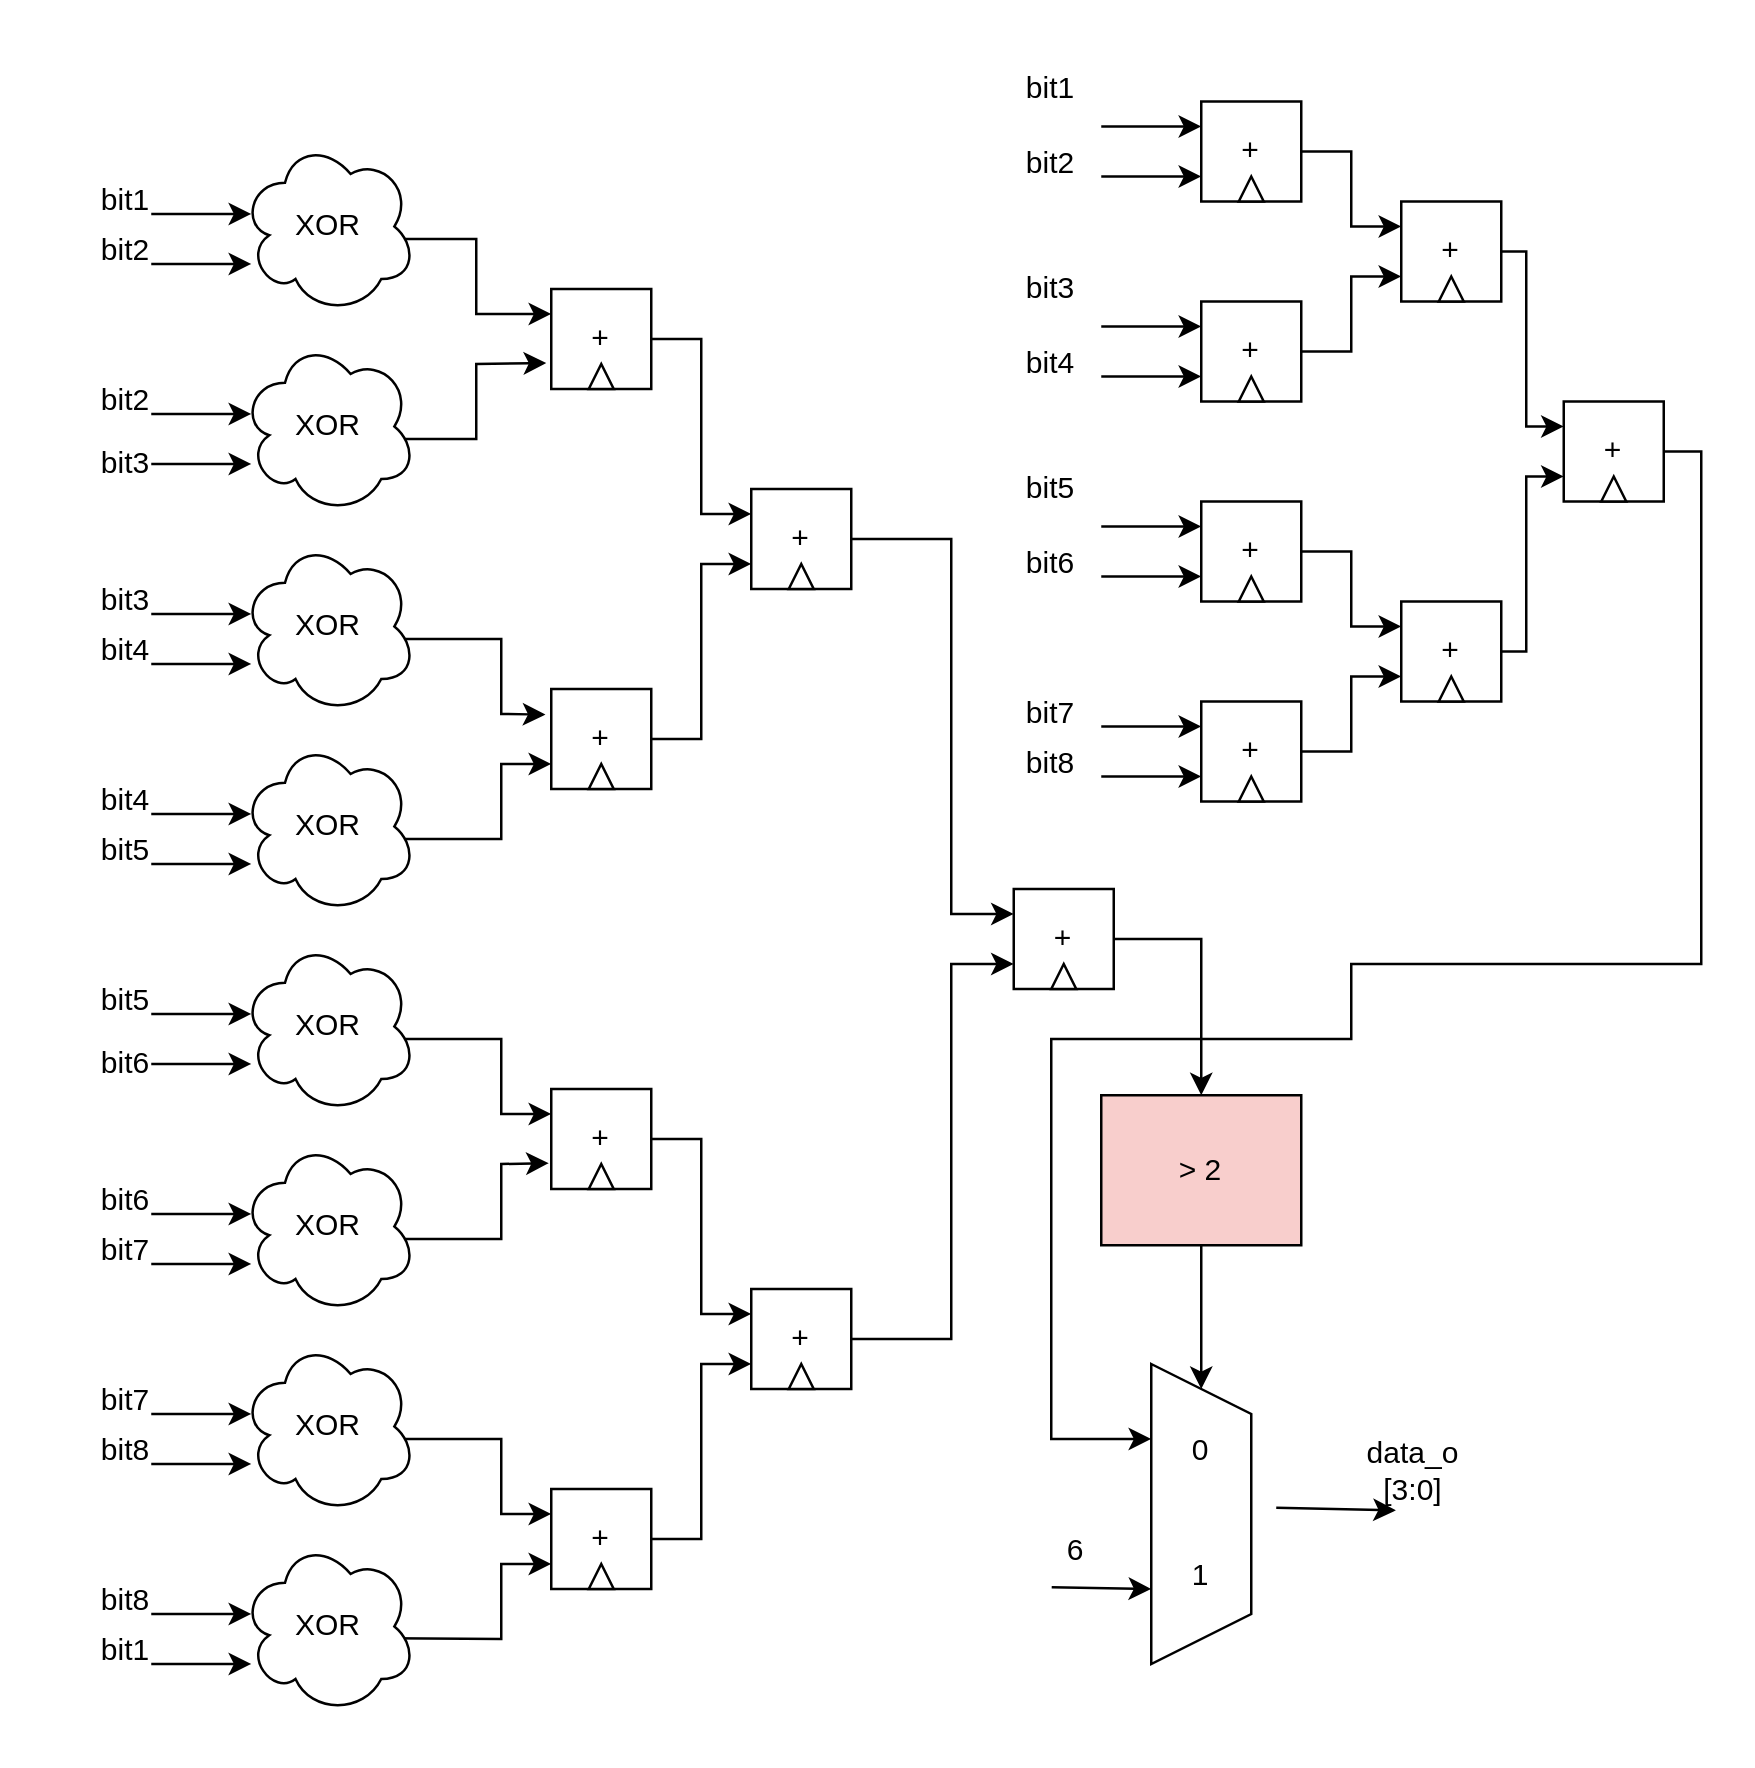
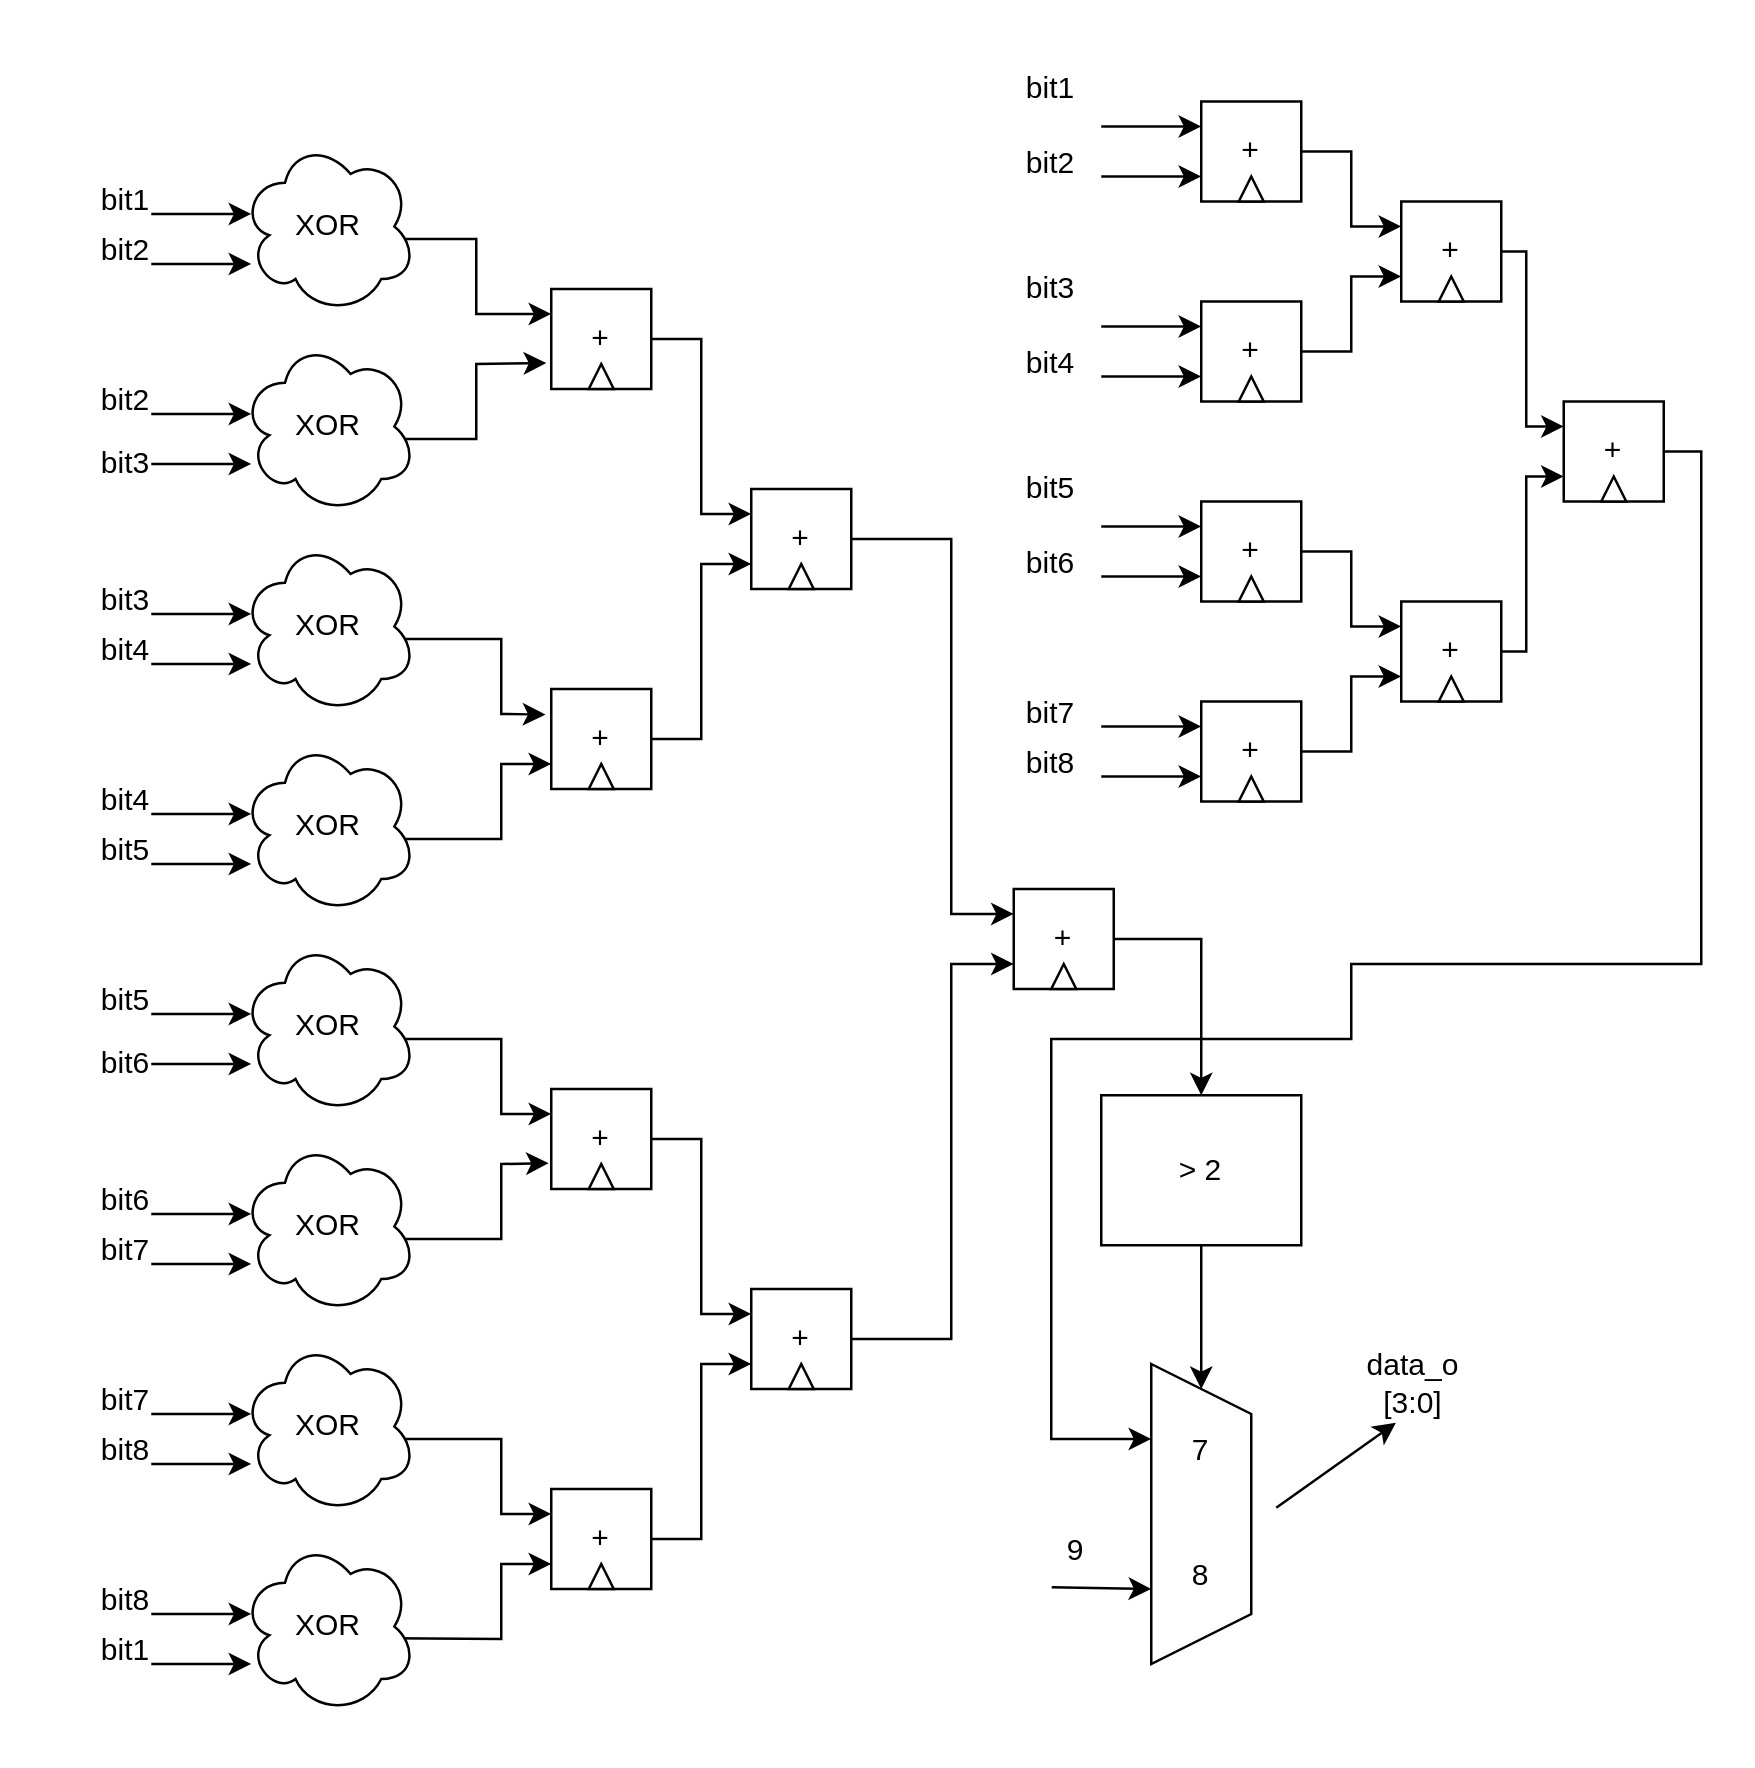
(1201, 1170) -> (1201, 1170)
(1201, 1451) -> (1201, 1451)
(1414, 1470) -> (1414, 1383)
(1076, 1551) -> (1076, 1551)
(1201, 1576) -> (1201, 1576)
